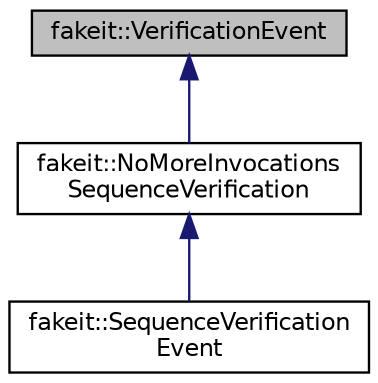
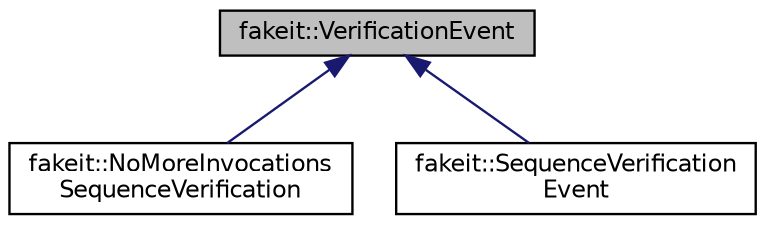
(189, 270) -> (477, 106)
